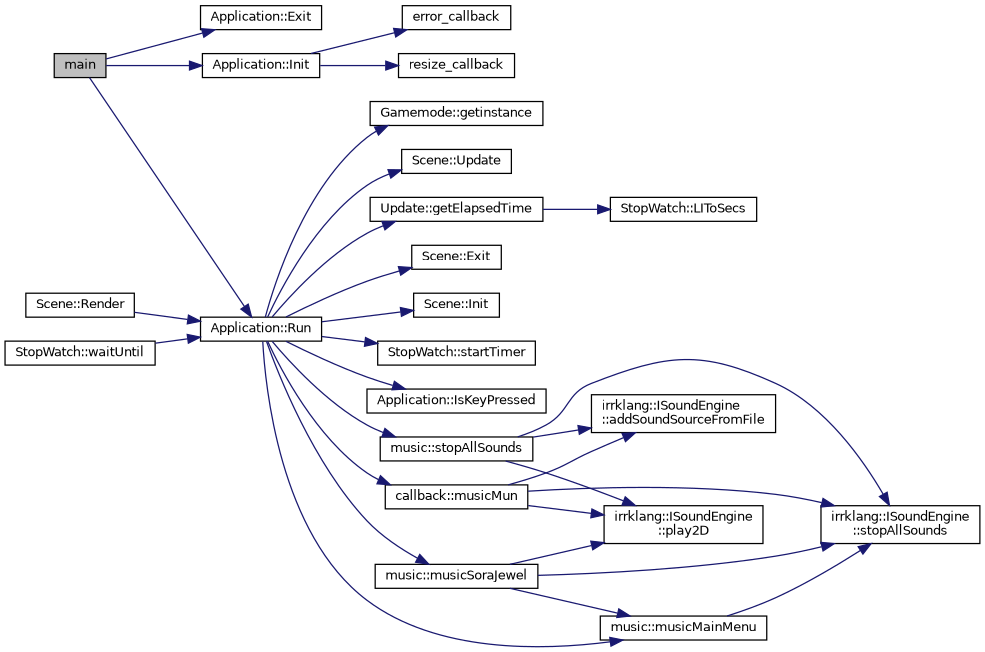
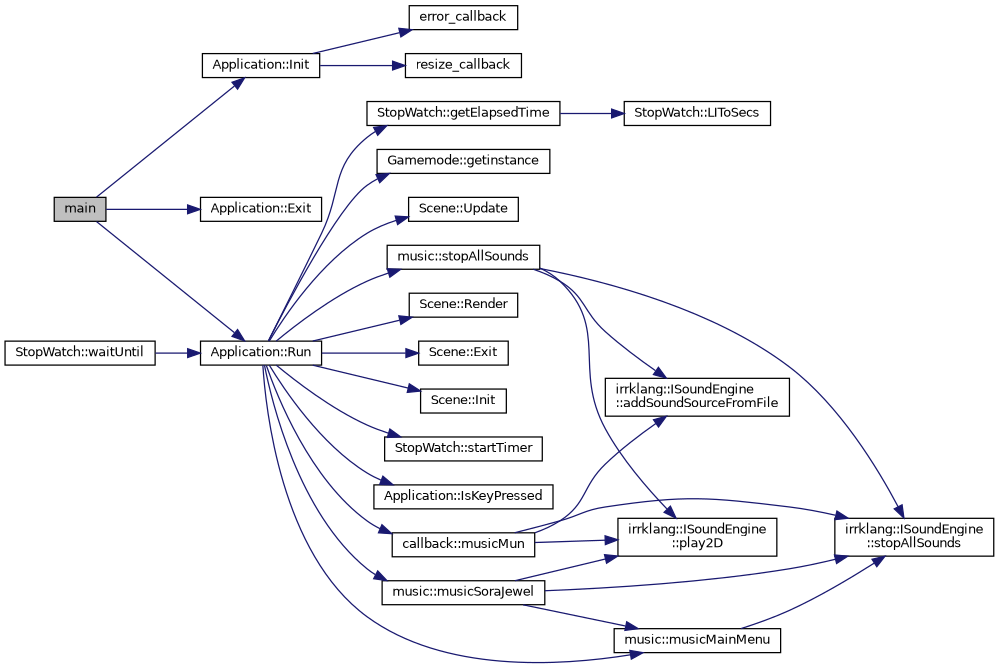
(457, 209) -> (463, 113)
(161, 316) -> (356, 331)
